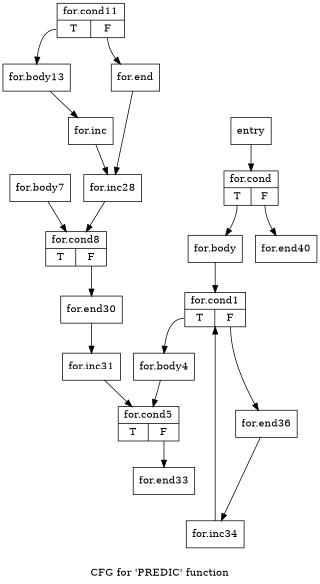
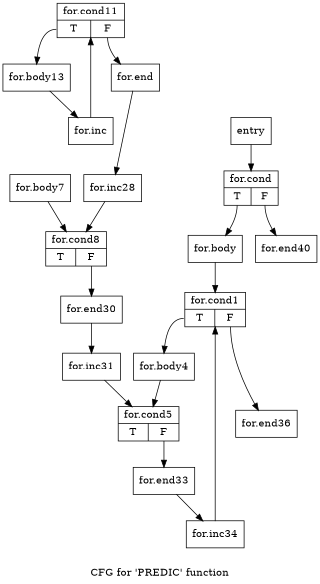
(100, 156) -> (91, 81)
(242, 476) -> (187, 505)
